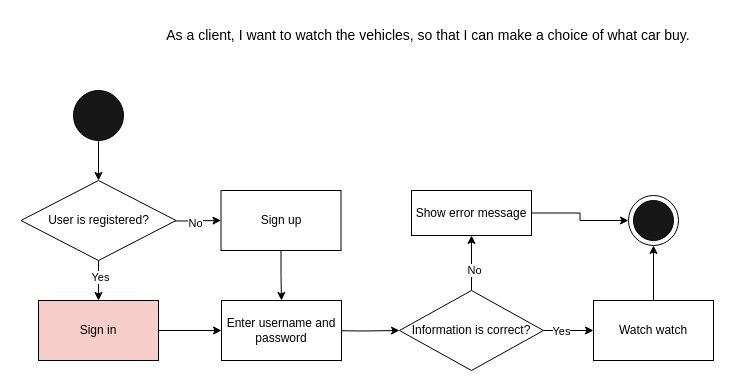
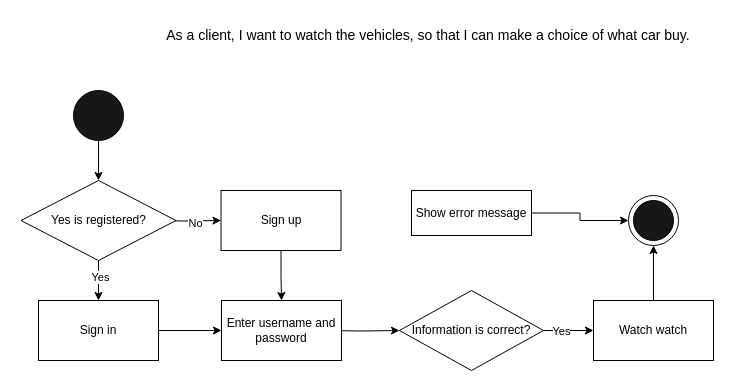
(99, 221) -> (99, 221)
(472, 266) -> none
(99, 331) -> (99, 331)
